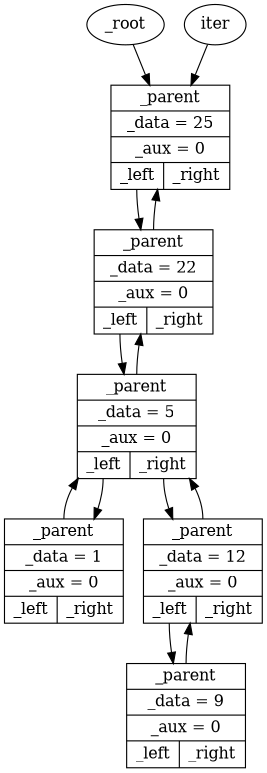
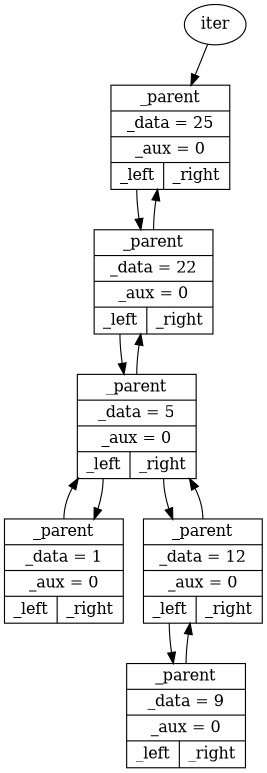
(126, 25) -> none
